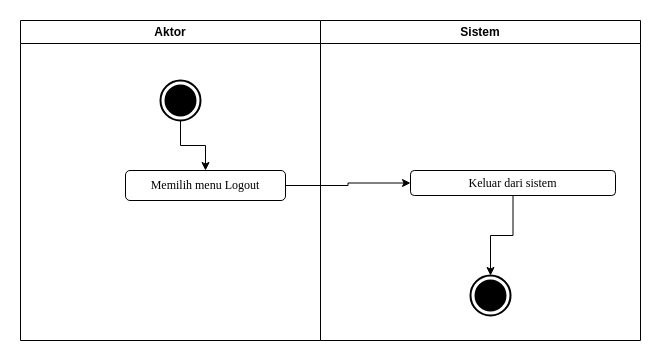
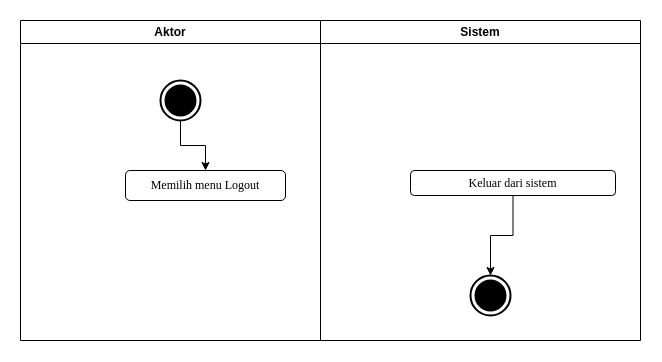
(346, 186) -> none
